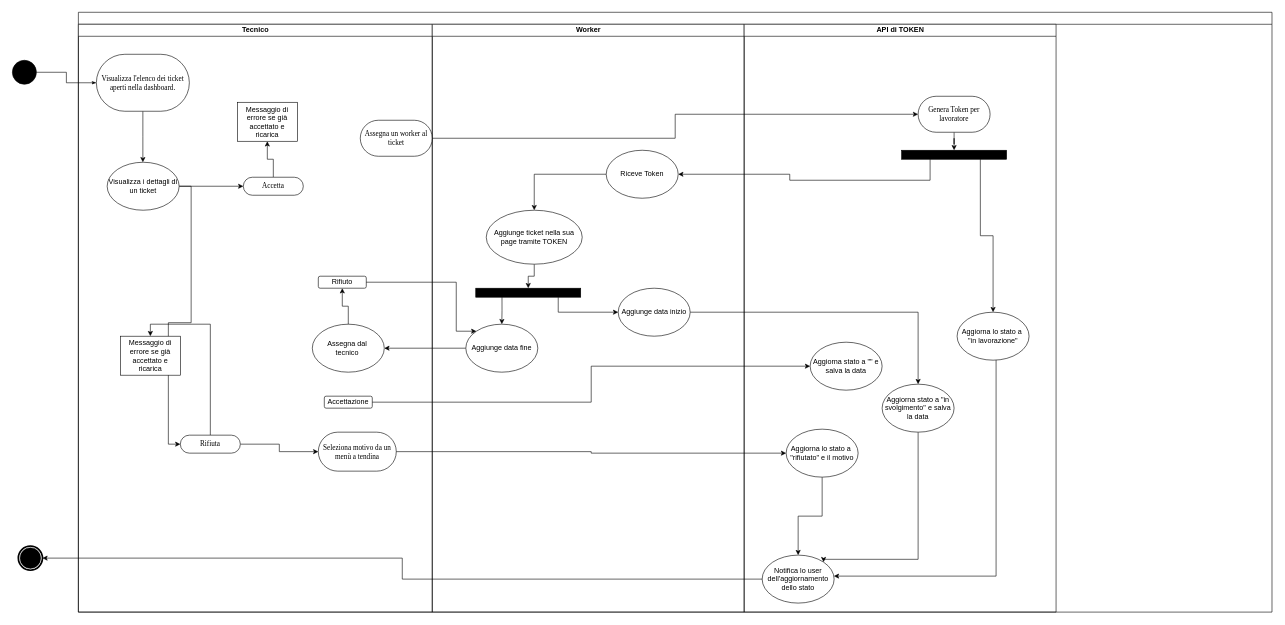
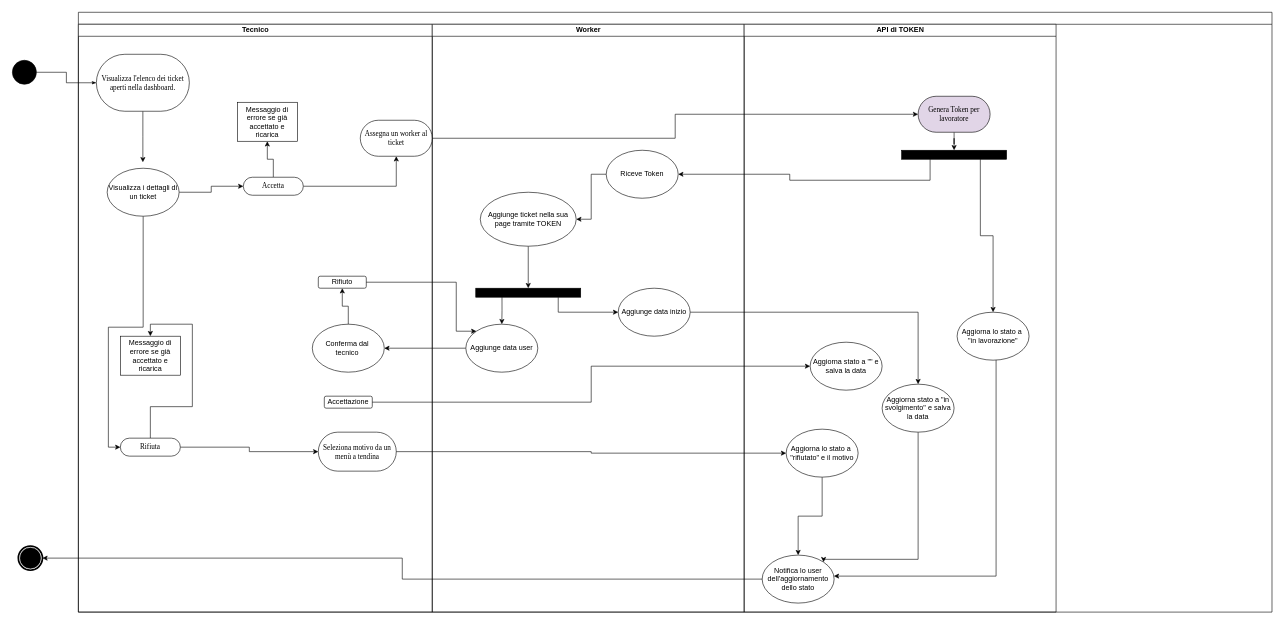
(954, 114) -> (954, 114)
none -> (396, 161)
(143, 186) -> (143, 192)
(534, 237) -> (528, 219)
(348, 348) -> (348, 348)
(502, 348) -> (502, 348)
(210, 444) -> (150, 447)
